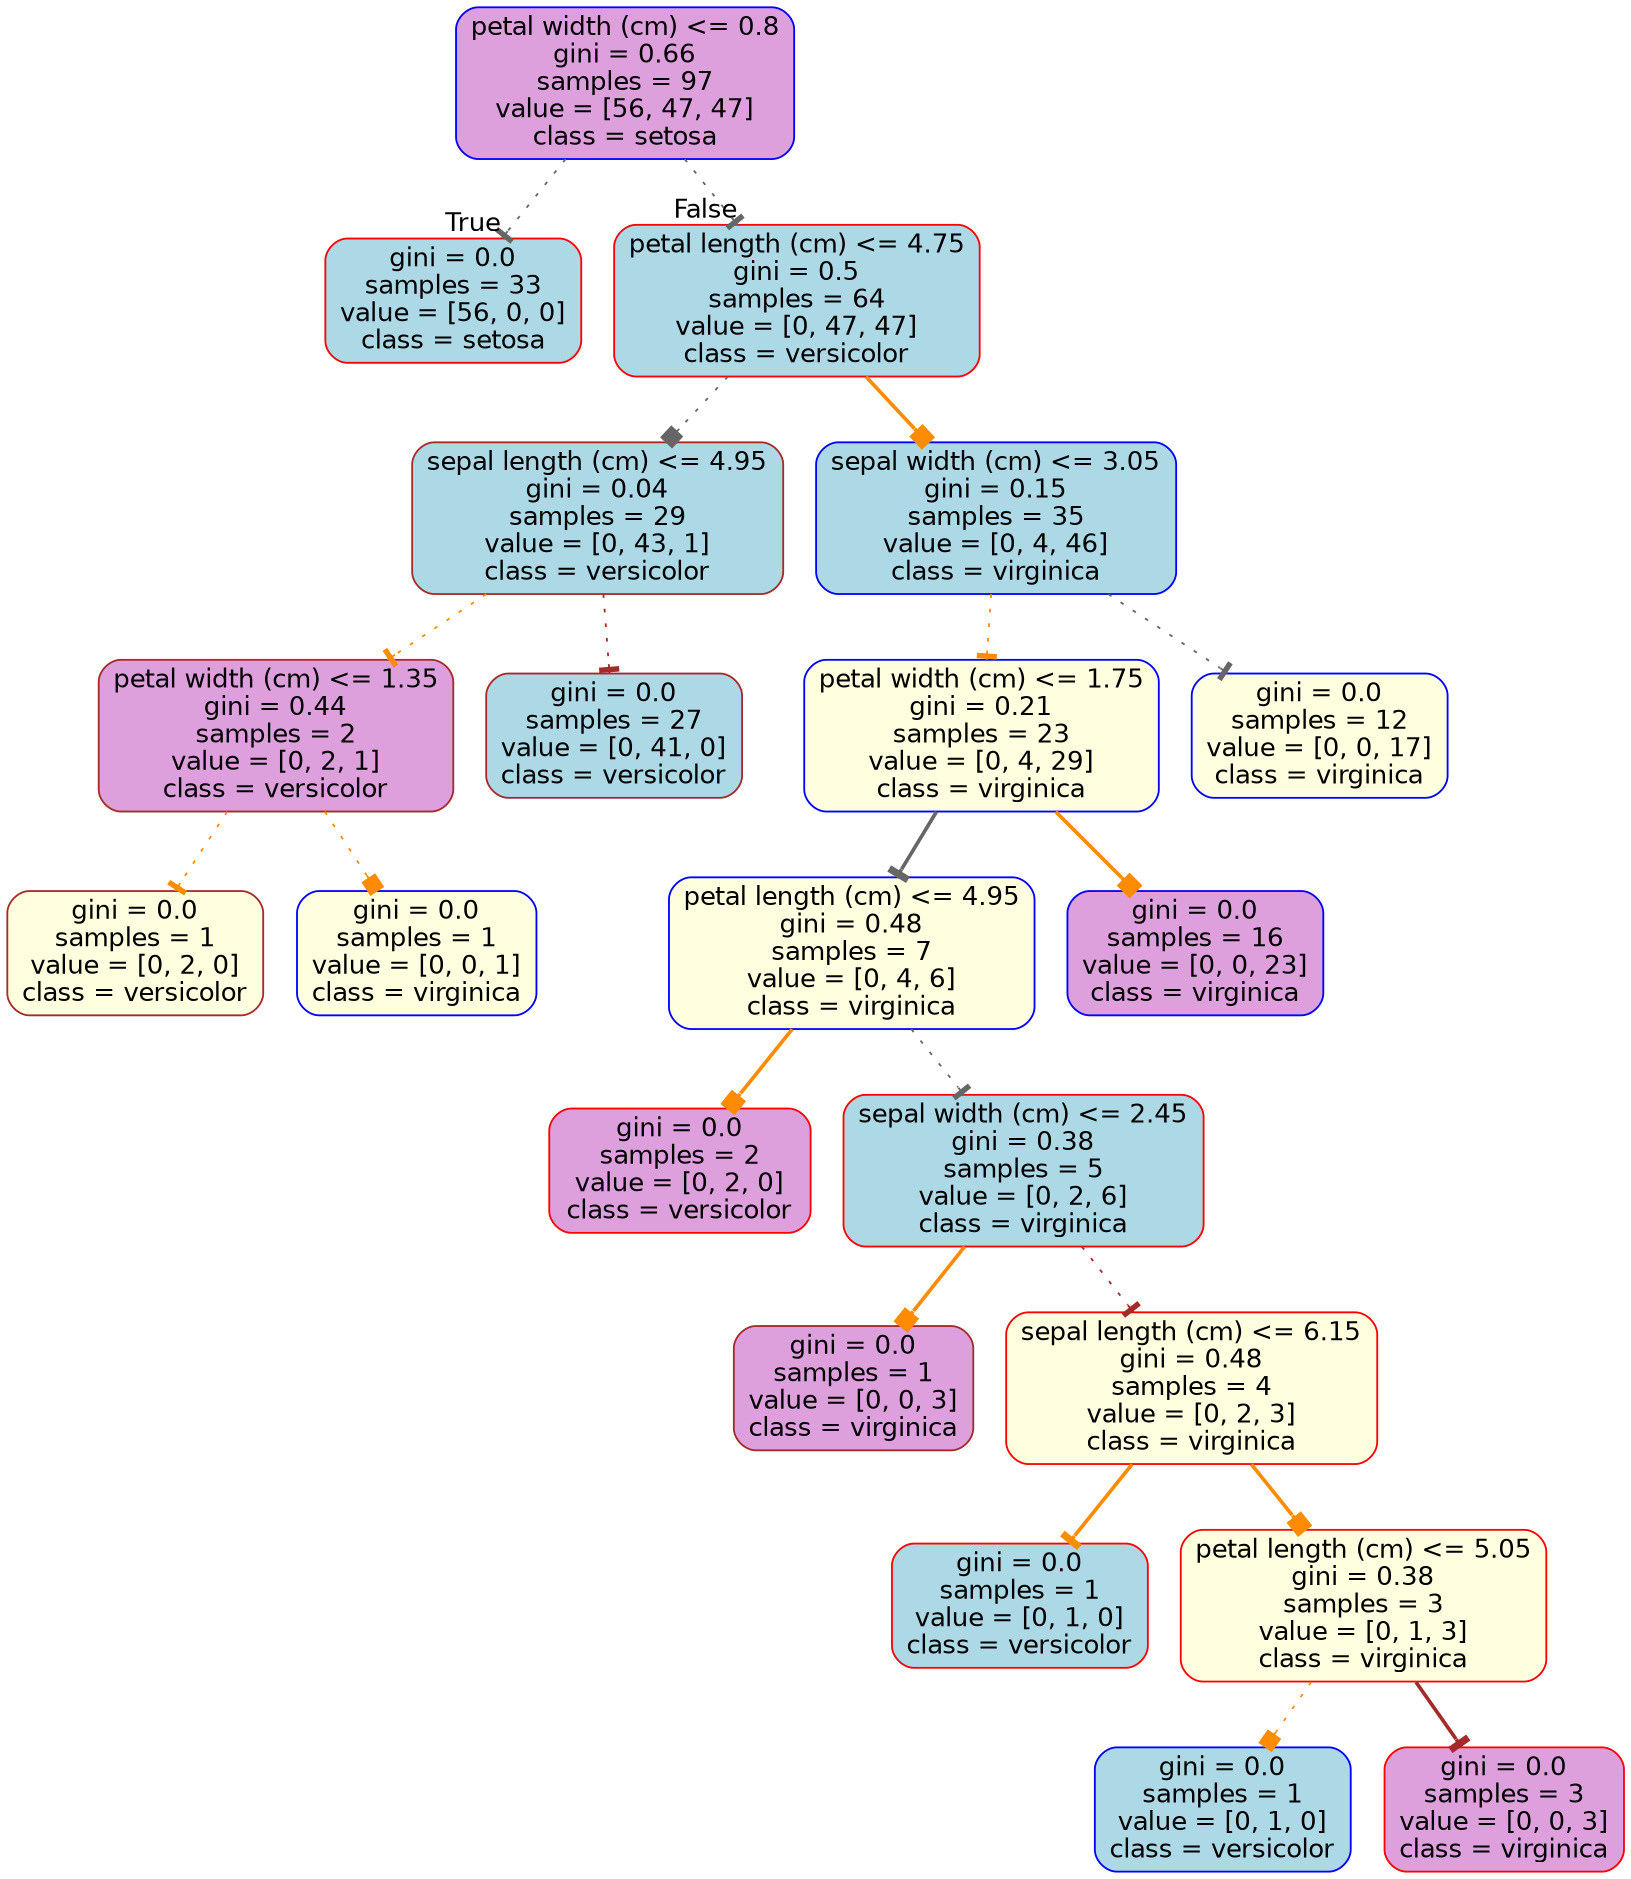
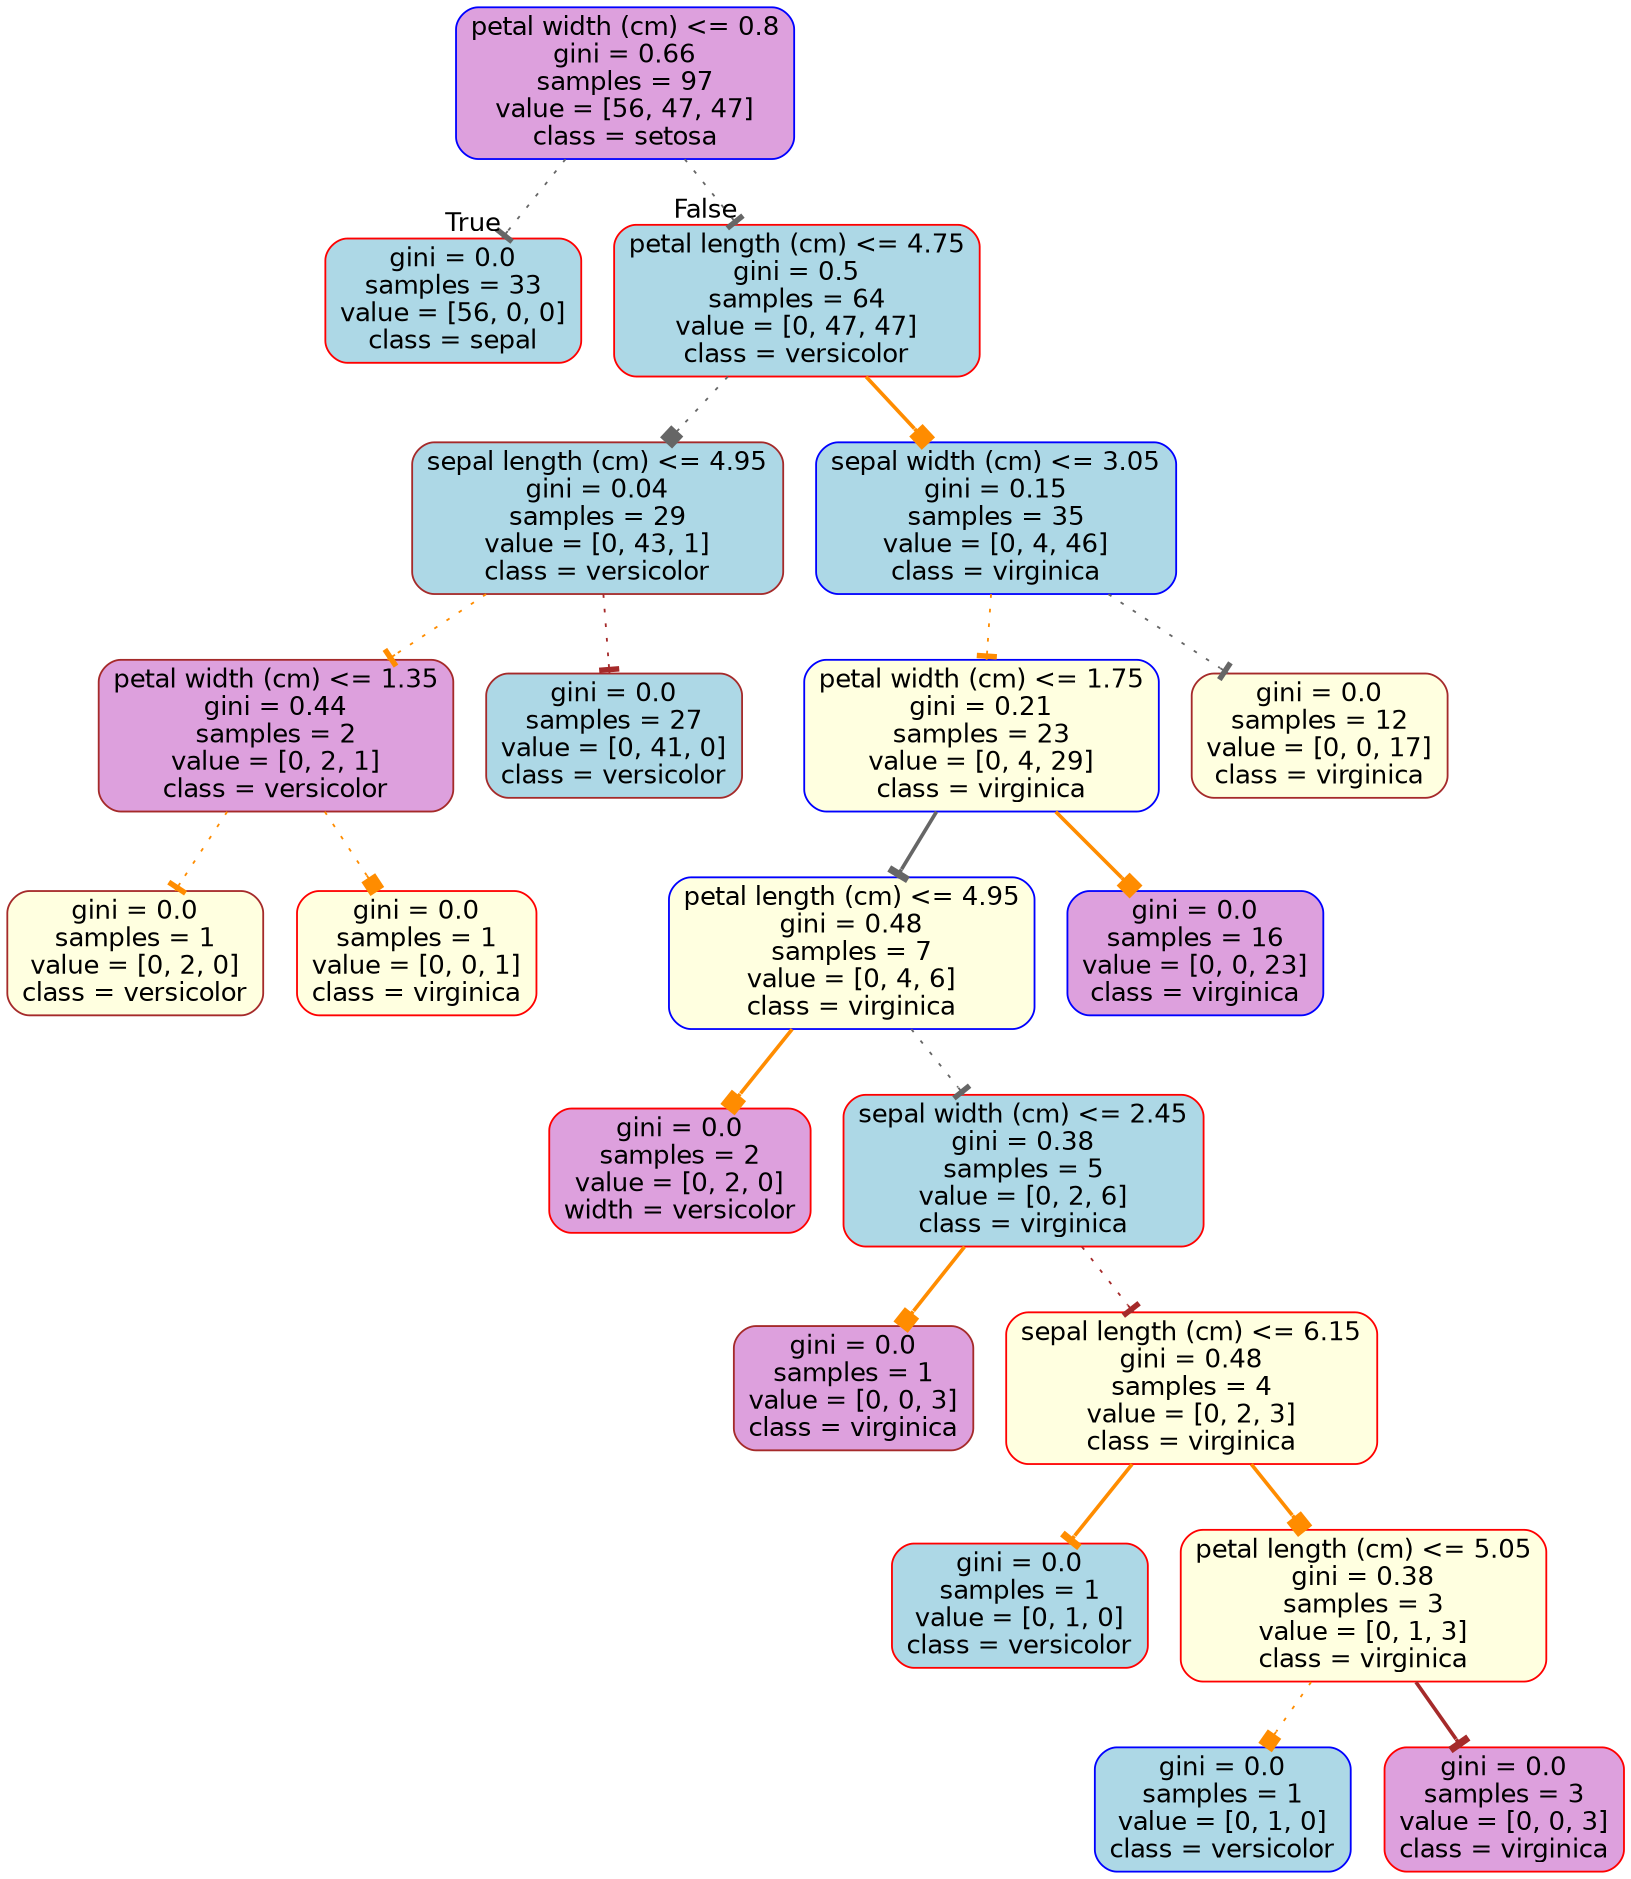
(453, 301) -> (453, 301)
(1320, 736) -> (1320, 736)
(417, 953) -> (417, 953)
(680, 1171) -> (680, 1171)
